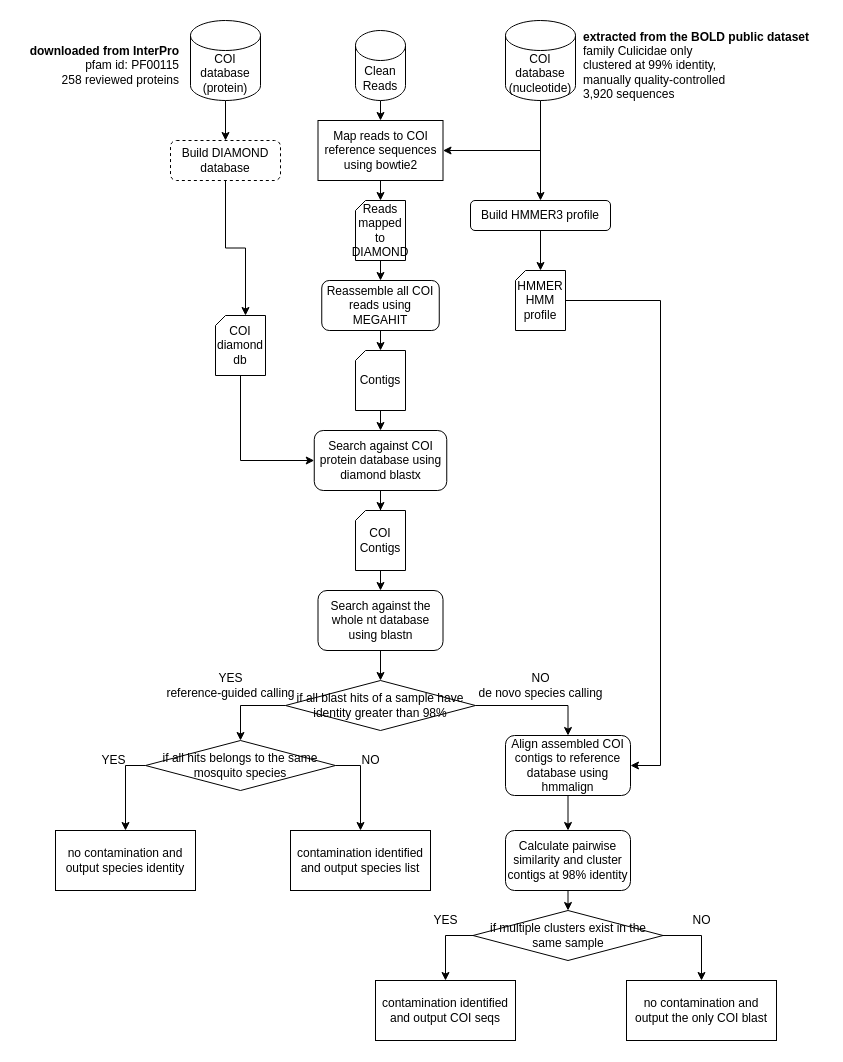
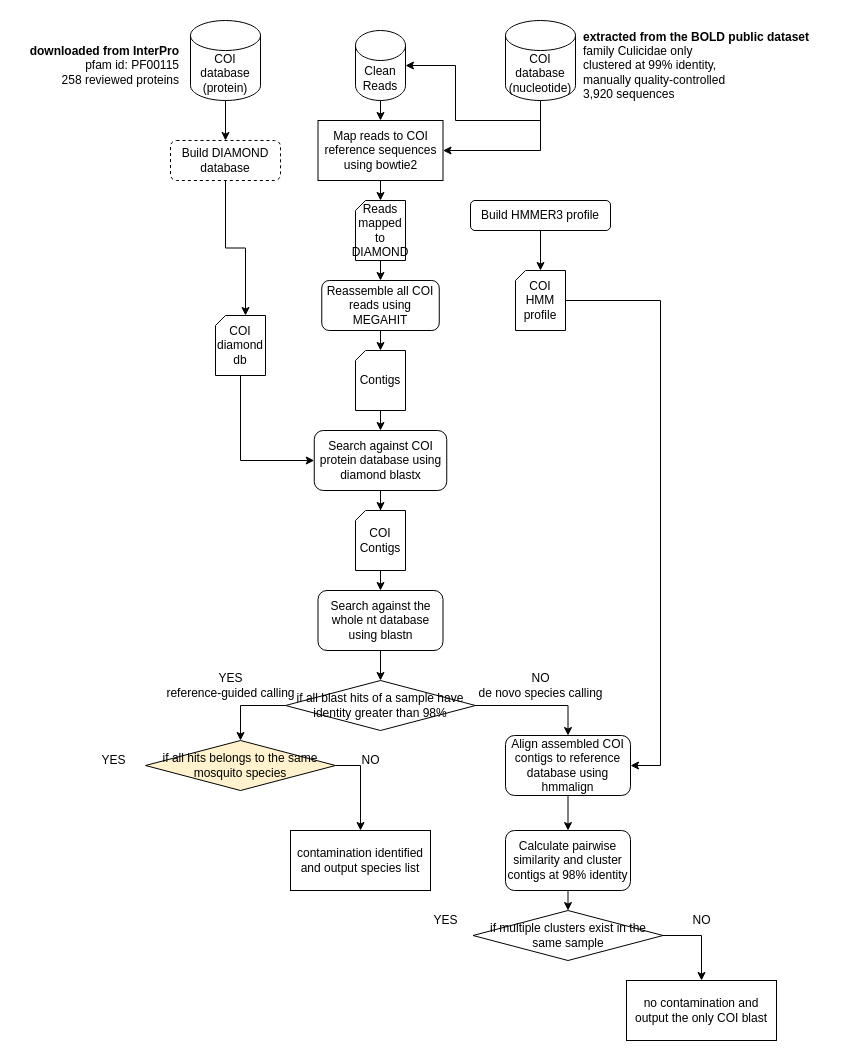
(541, 173) -> (456, 114)
(541, 301) -> (541, 301)
(241, 766) -> (241, 766)
(126, 785) -> none
(126, 861) -> none
(446, 941) -> none
(446, 1011) -> none
